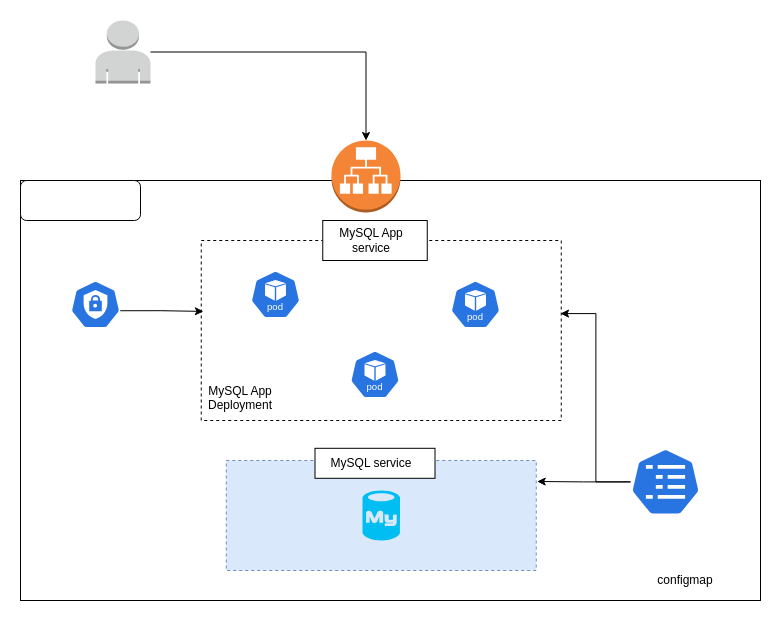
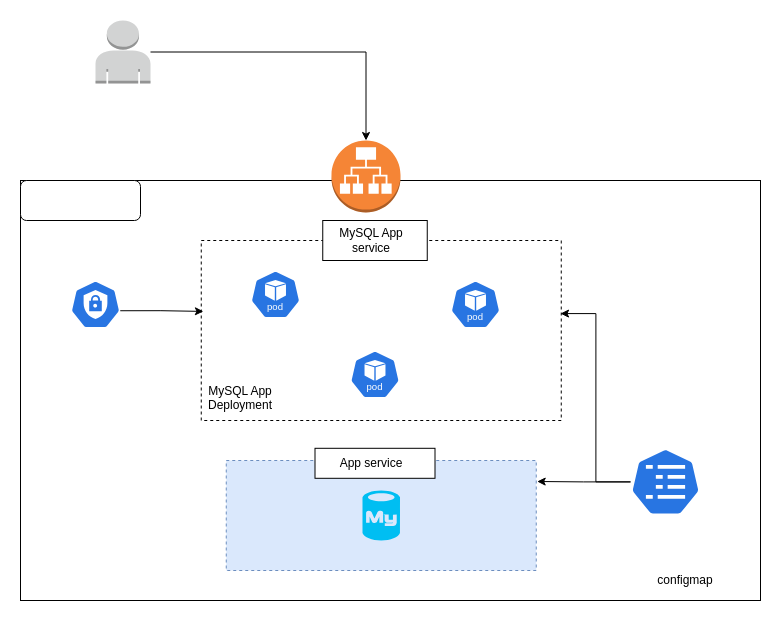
(372, 464) -> (372, 464)
